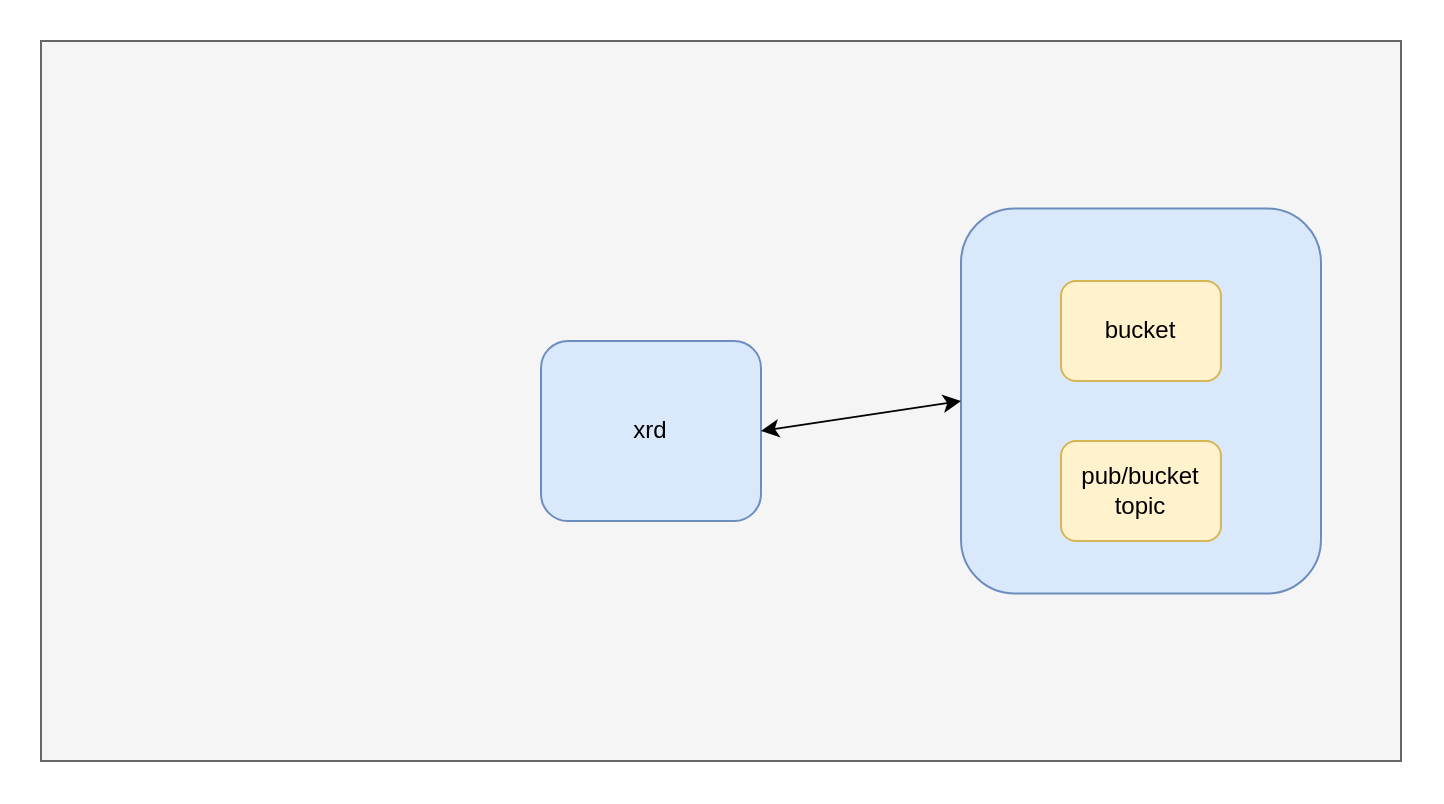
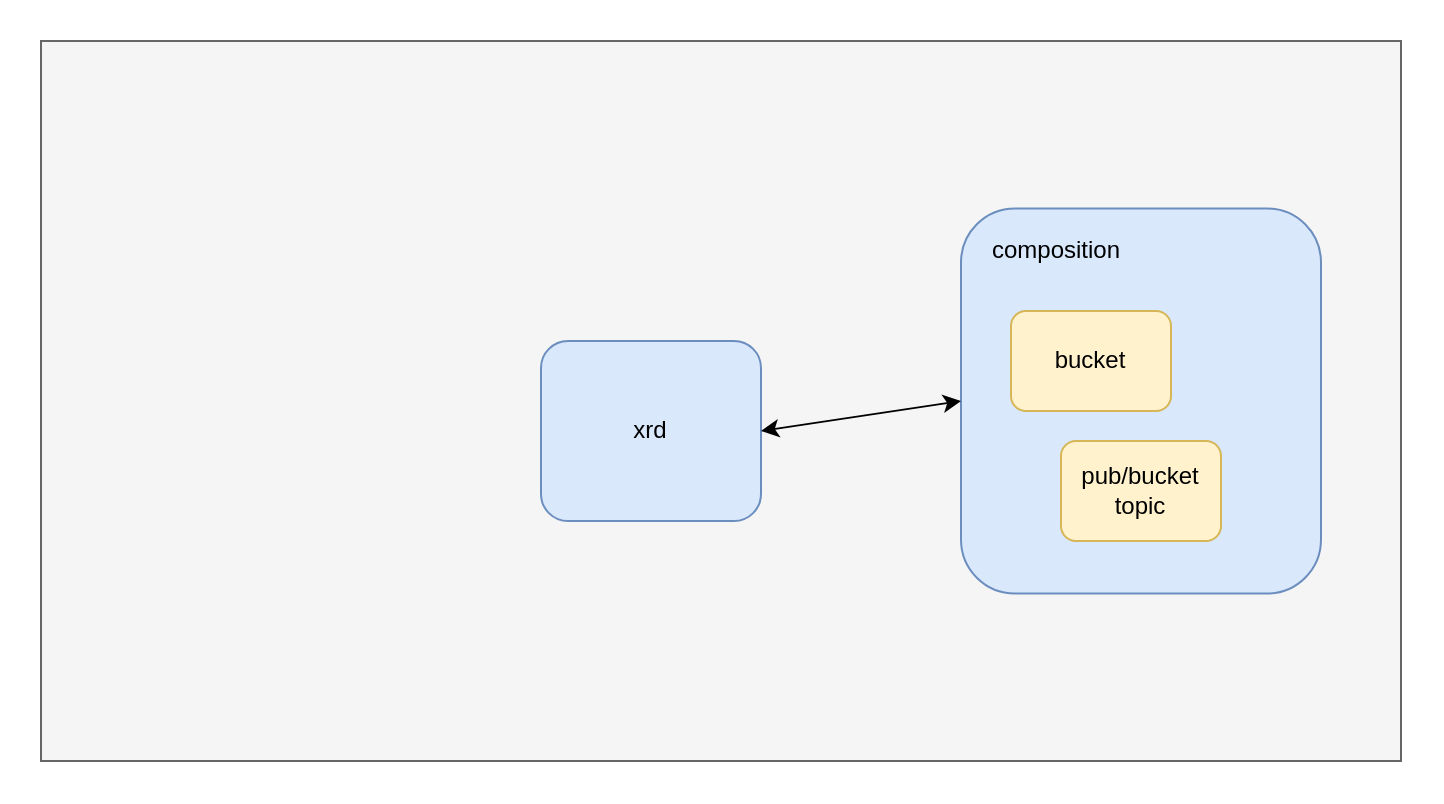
none -> (1061, 251)
(1141, 331) -> (1091, 361)
